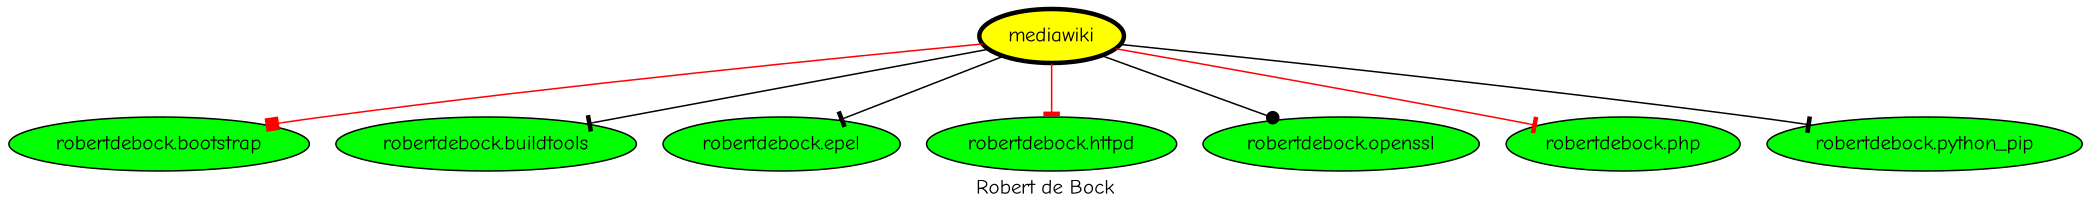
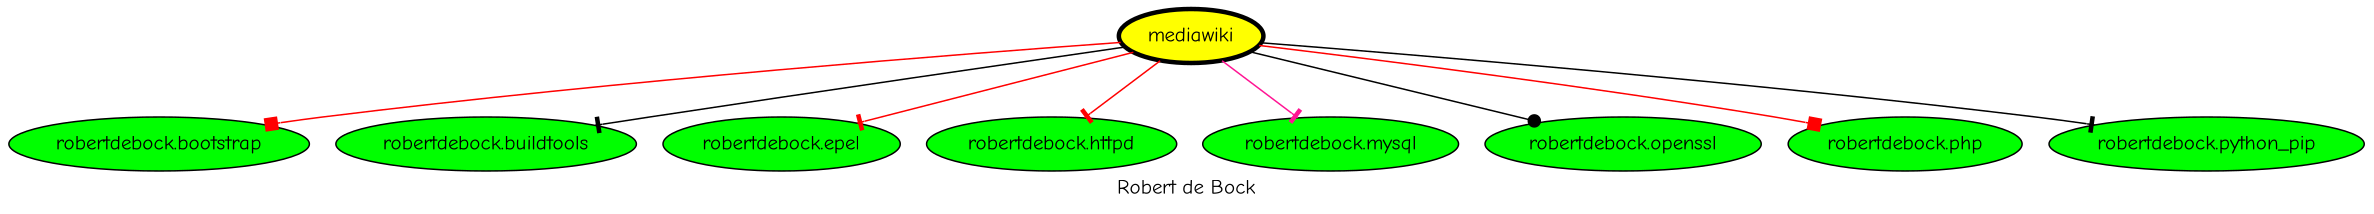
(1323, 86) -> (1533, 81)
(925, 87) -> (999, 87)
none -> (1331, 144)
